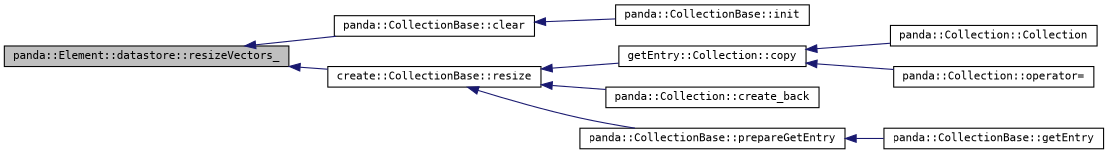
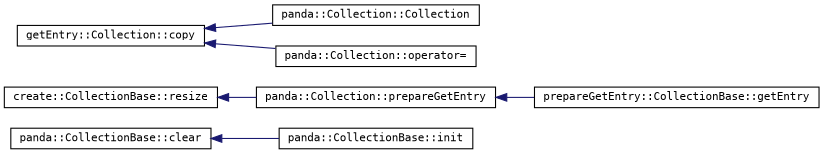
(147, 56) -> none
(586, 66) -> none
(712, 97) -> none
(712, 138) -> (376, 97)
(994, 138) -> (677, 97)
